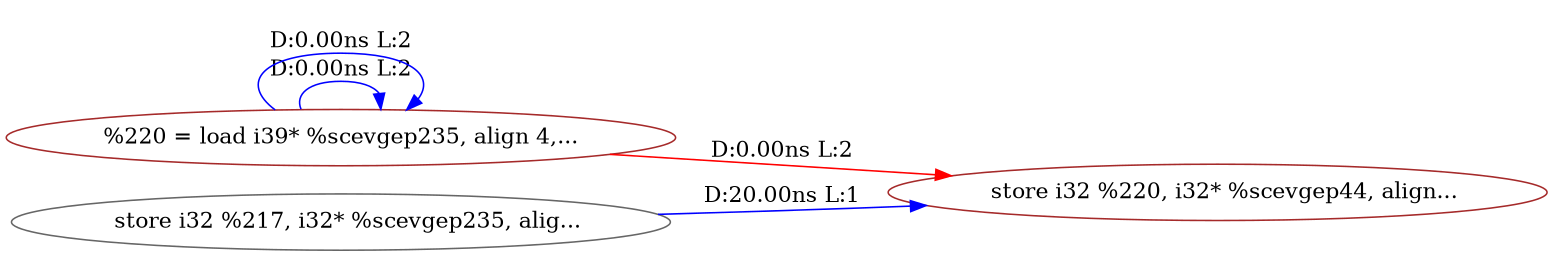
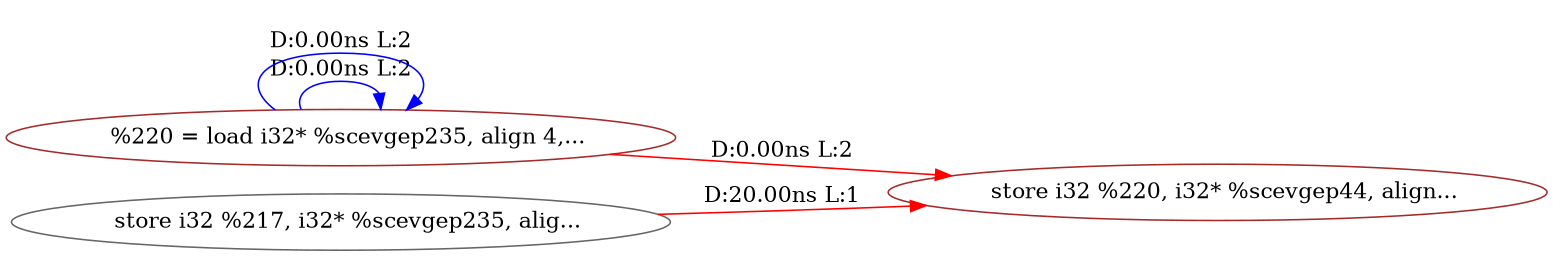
(341, 138) -> (341, 138)
(784, 211) -> (784, 211)
